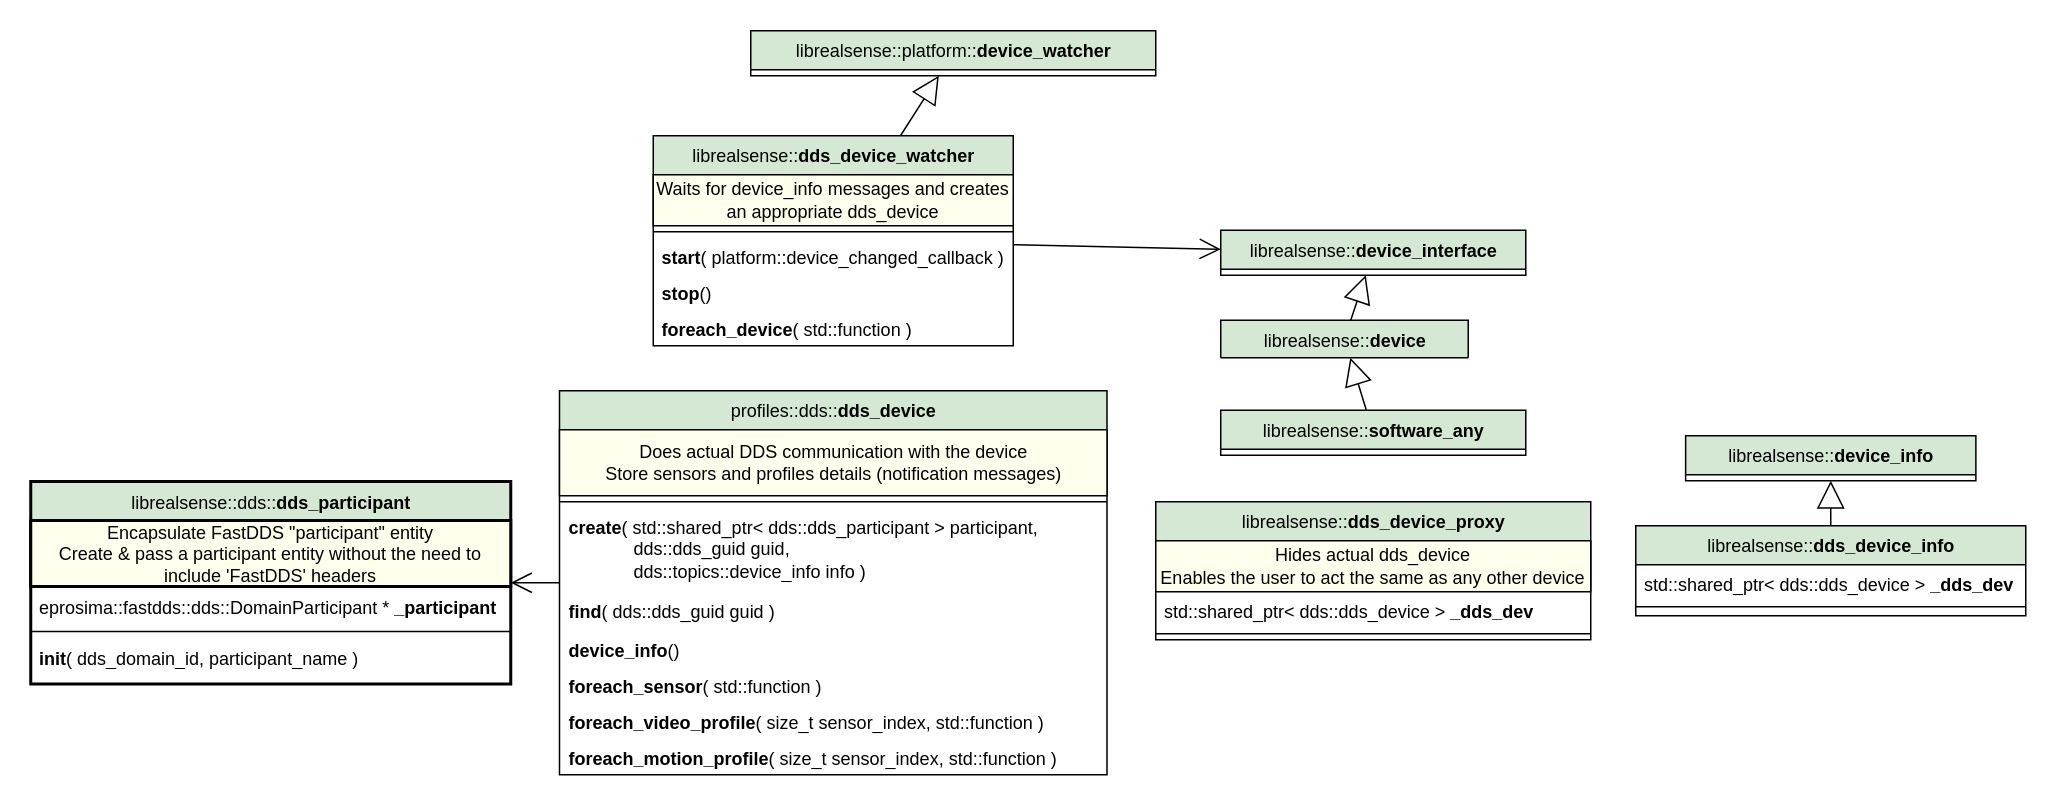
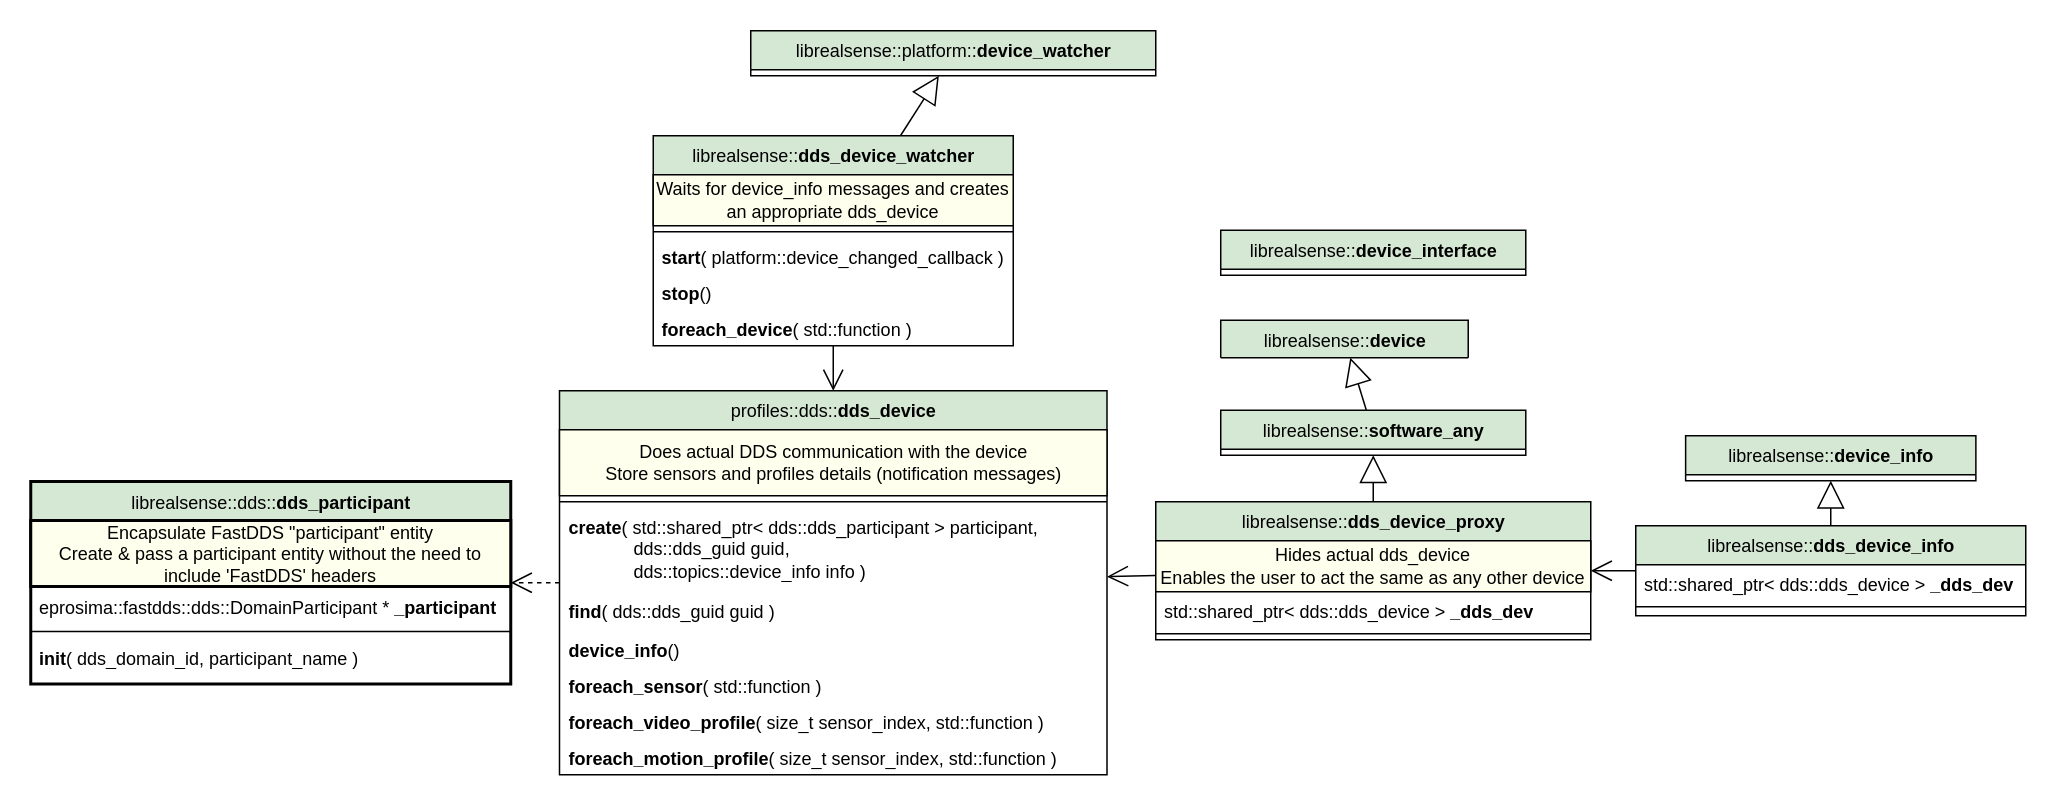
(1116, 247) -> (833, 367)
(1354, 311) -> none
none -> (1373, 493)
none -> (1613, 571)
none -> (1132, 576)
(535, 583) -> (535, 583)
